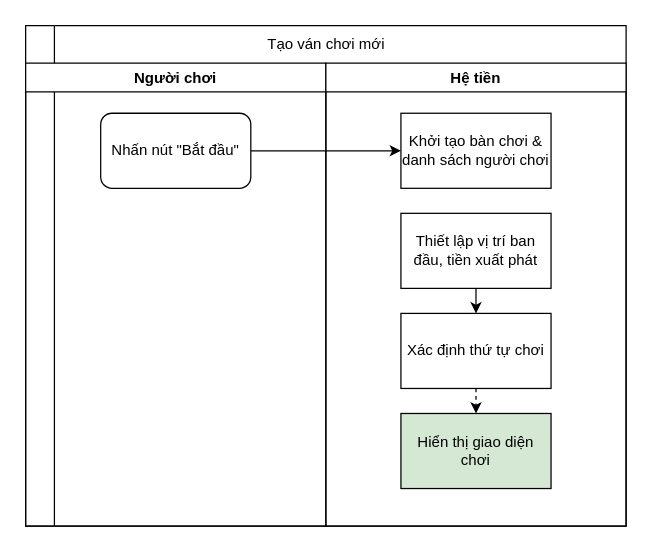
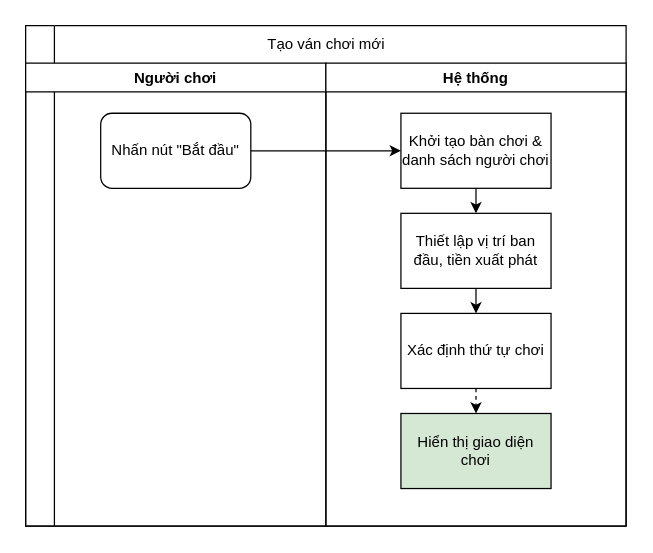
(475, 78) -> (475, 78)
none -> (476, 196)
